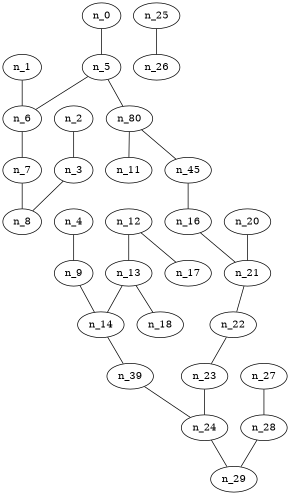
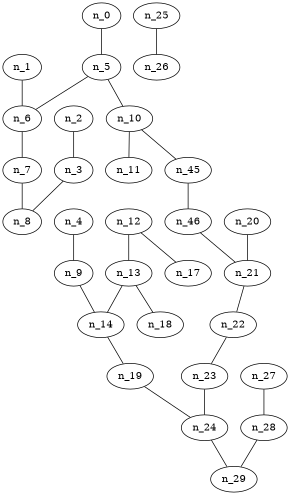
(129, 119) -> (129, 119)
(188, 222) -> (188, 222)
(130, 376) -> (130, 376)
